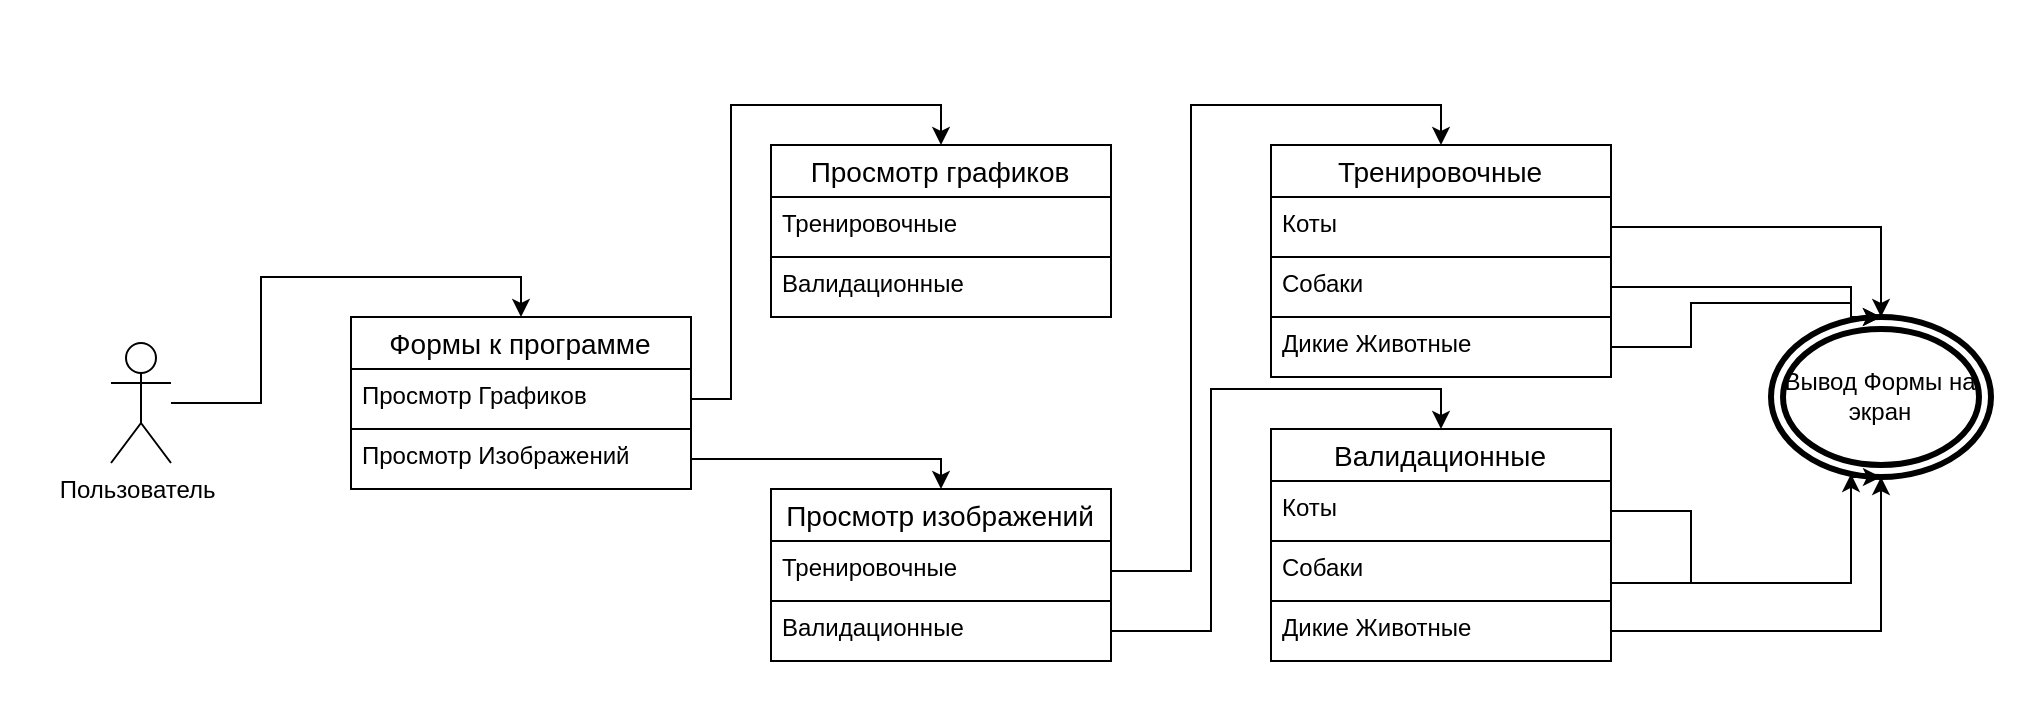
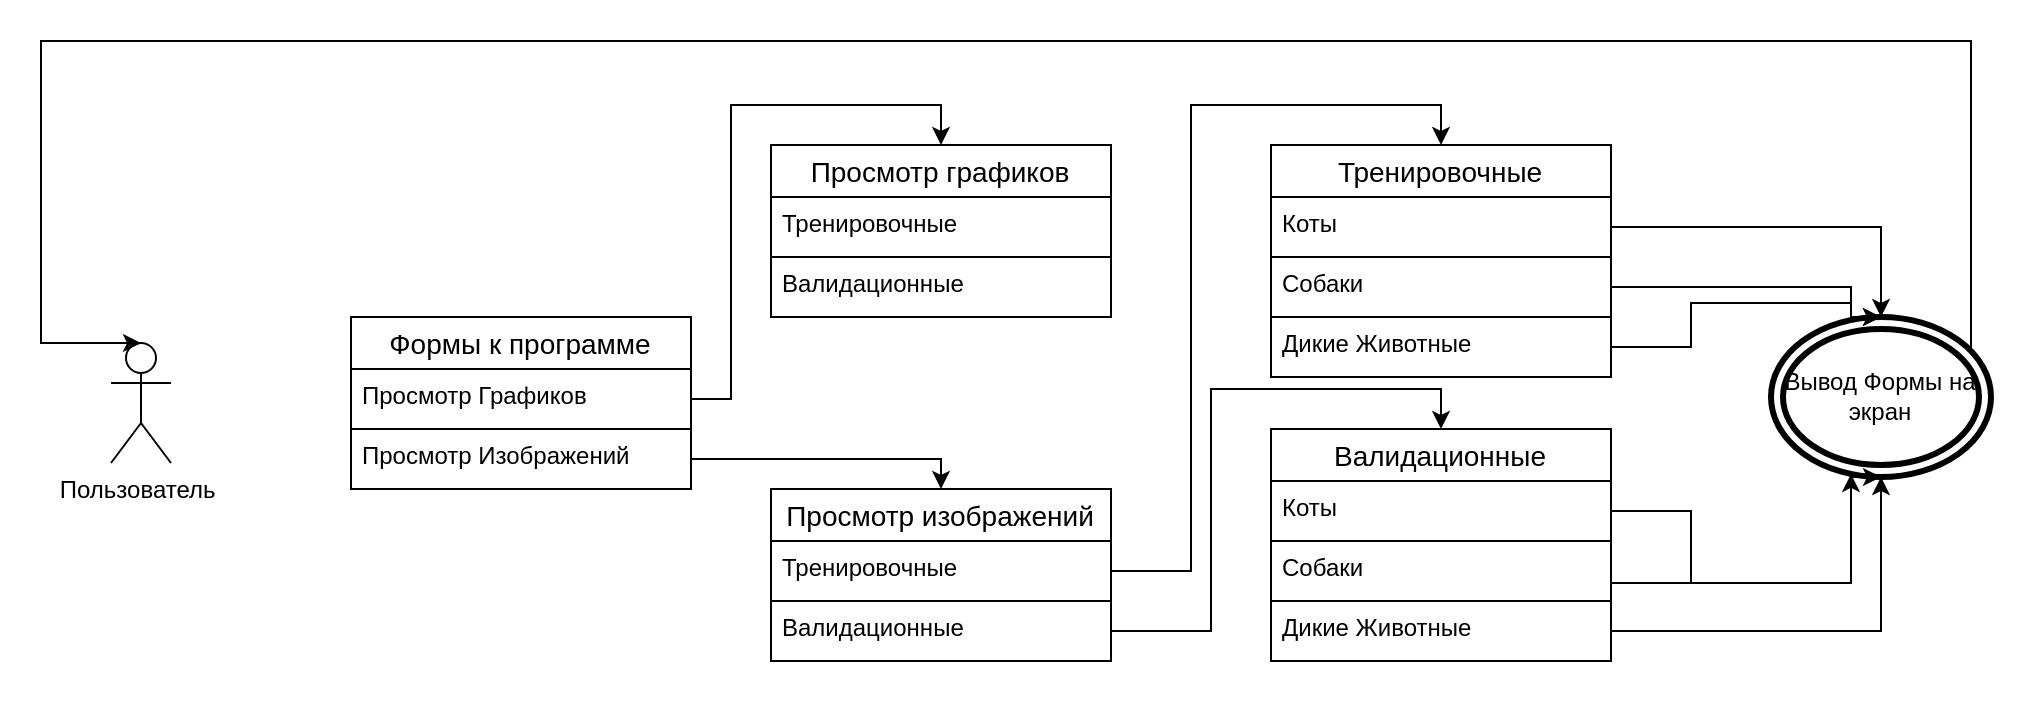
none -> (965, 41)
(296, 277) -> none
